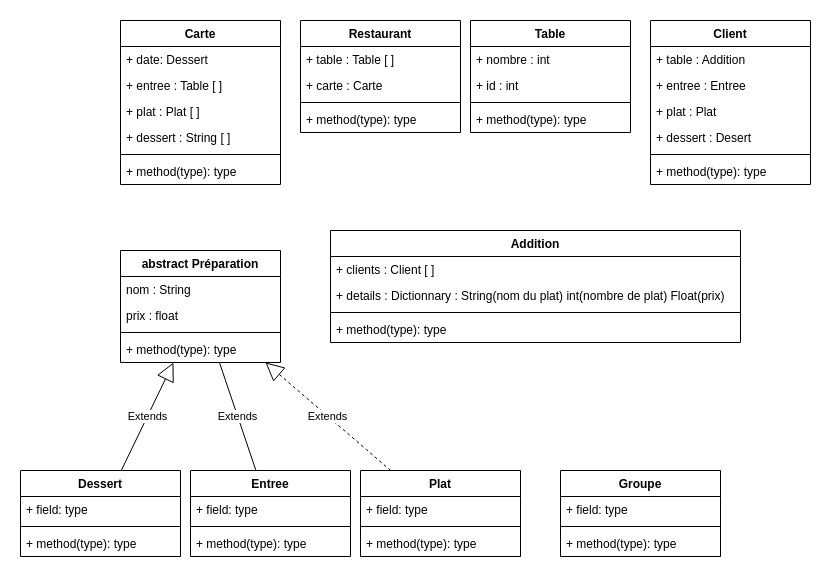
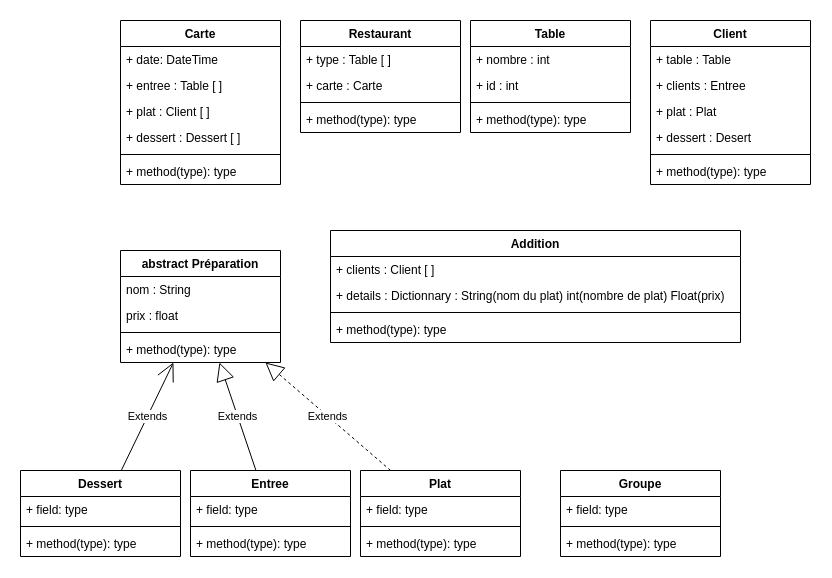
(172, 60) -> (174, 60)
(357, 60) -> (356, 60)
(706, 60) -> (697, 60)
(707, 86) -> (707, 86)
(171, 112) -> (176, 112)
(189, 138) -> (194, 138)
(223, 373) -> (226, 381)
(165, 380) -> (169, 373)
